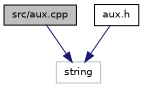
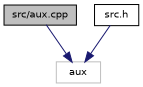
(117, 15) -> (117, 15)
(78, 72) -> (78, 72)
